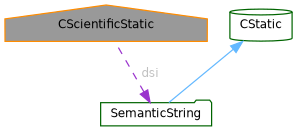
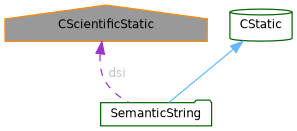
(130, 67) -> (106, 83)
